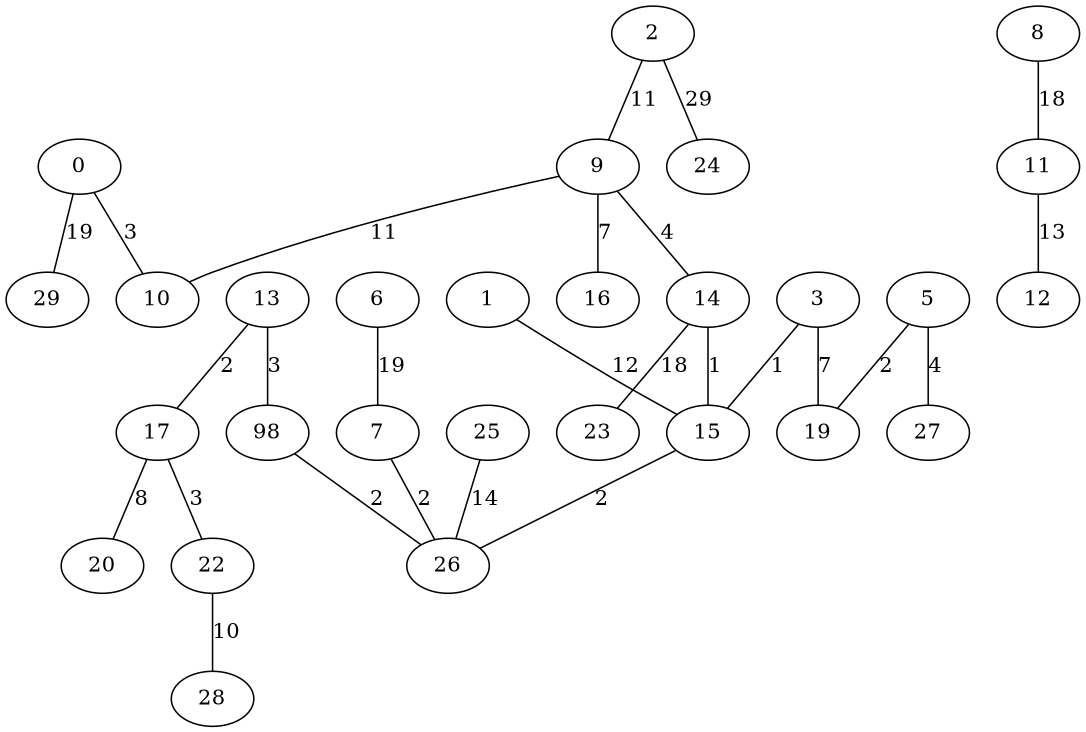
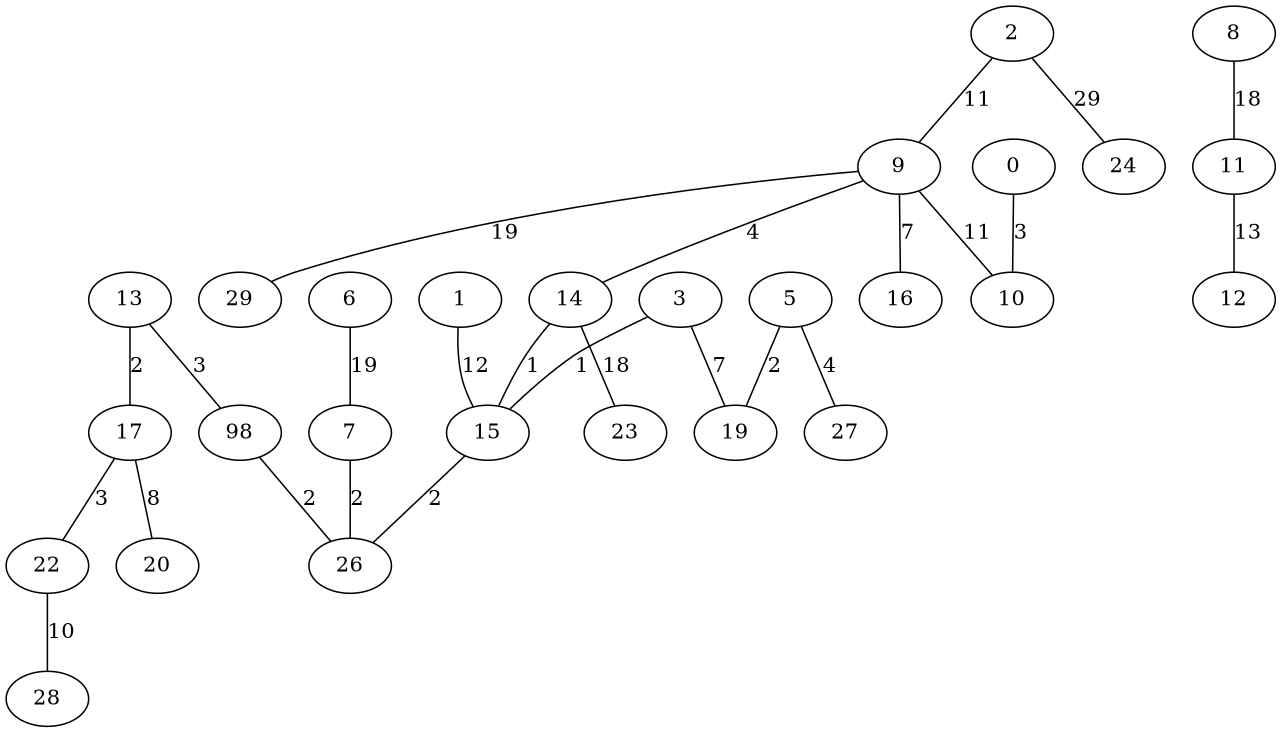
(64, 233) -> (561, 210)
(488, 433) -> none
